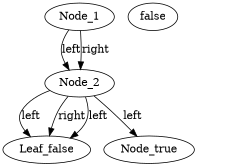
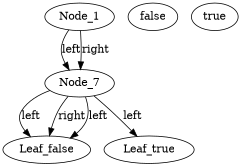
none -> (215, 17)
(80, 83) -> (80, 83)
(149, 150) -> (149, 150)
